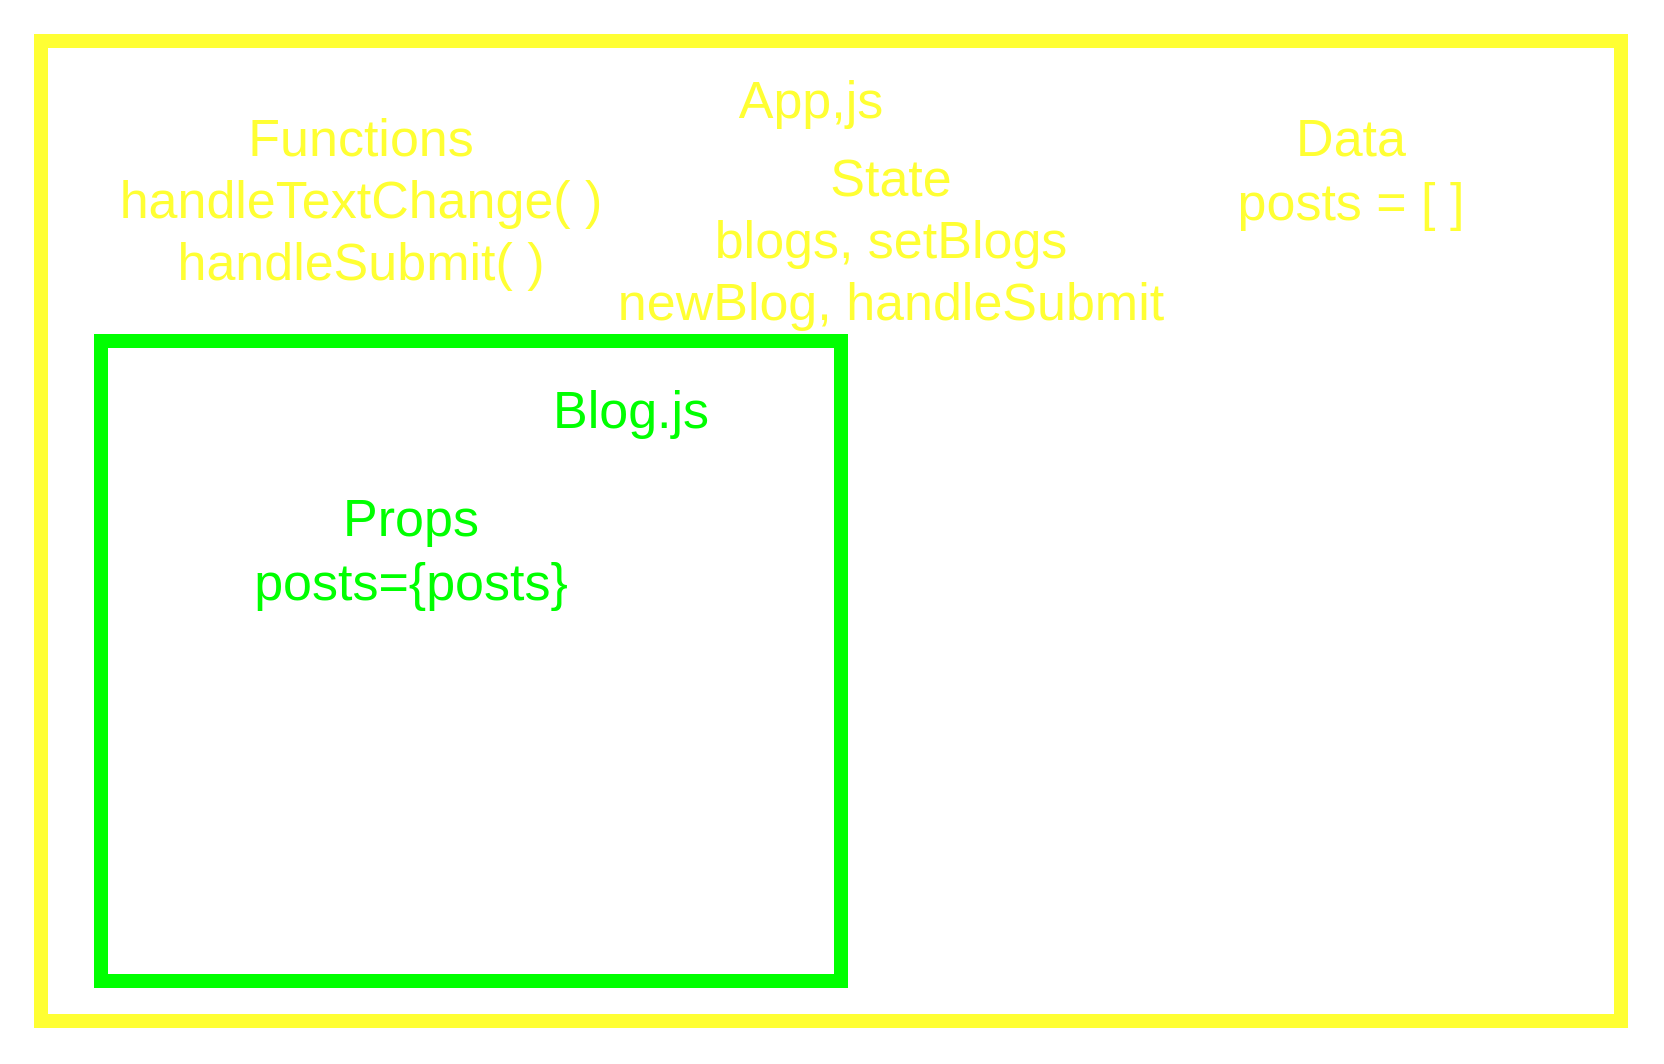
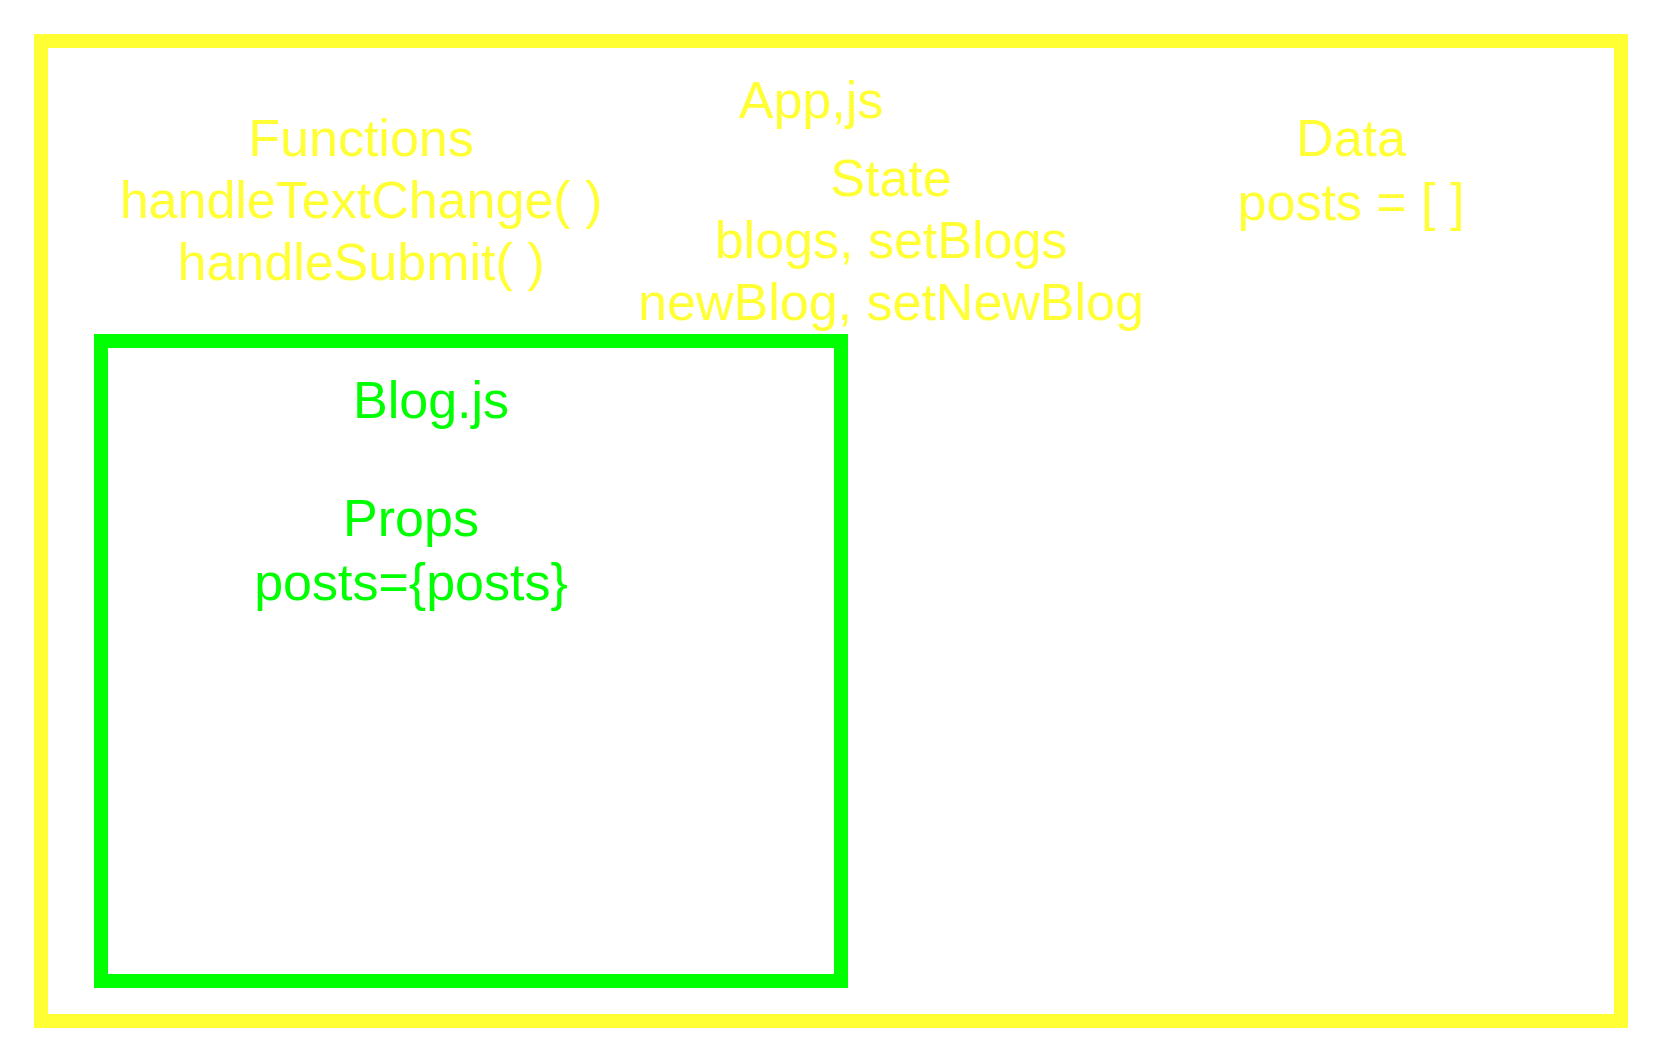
(892, 241) -> (892, 241)
(631, 411) -> (431, 401)
